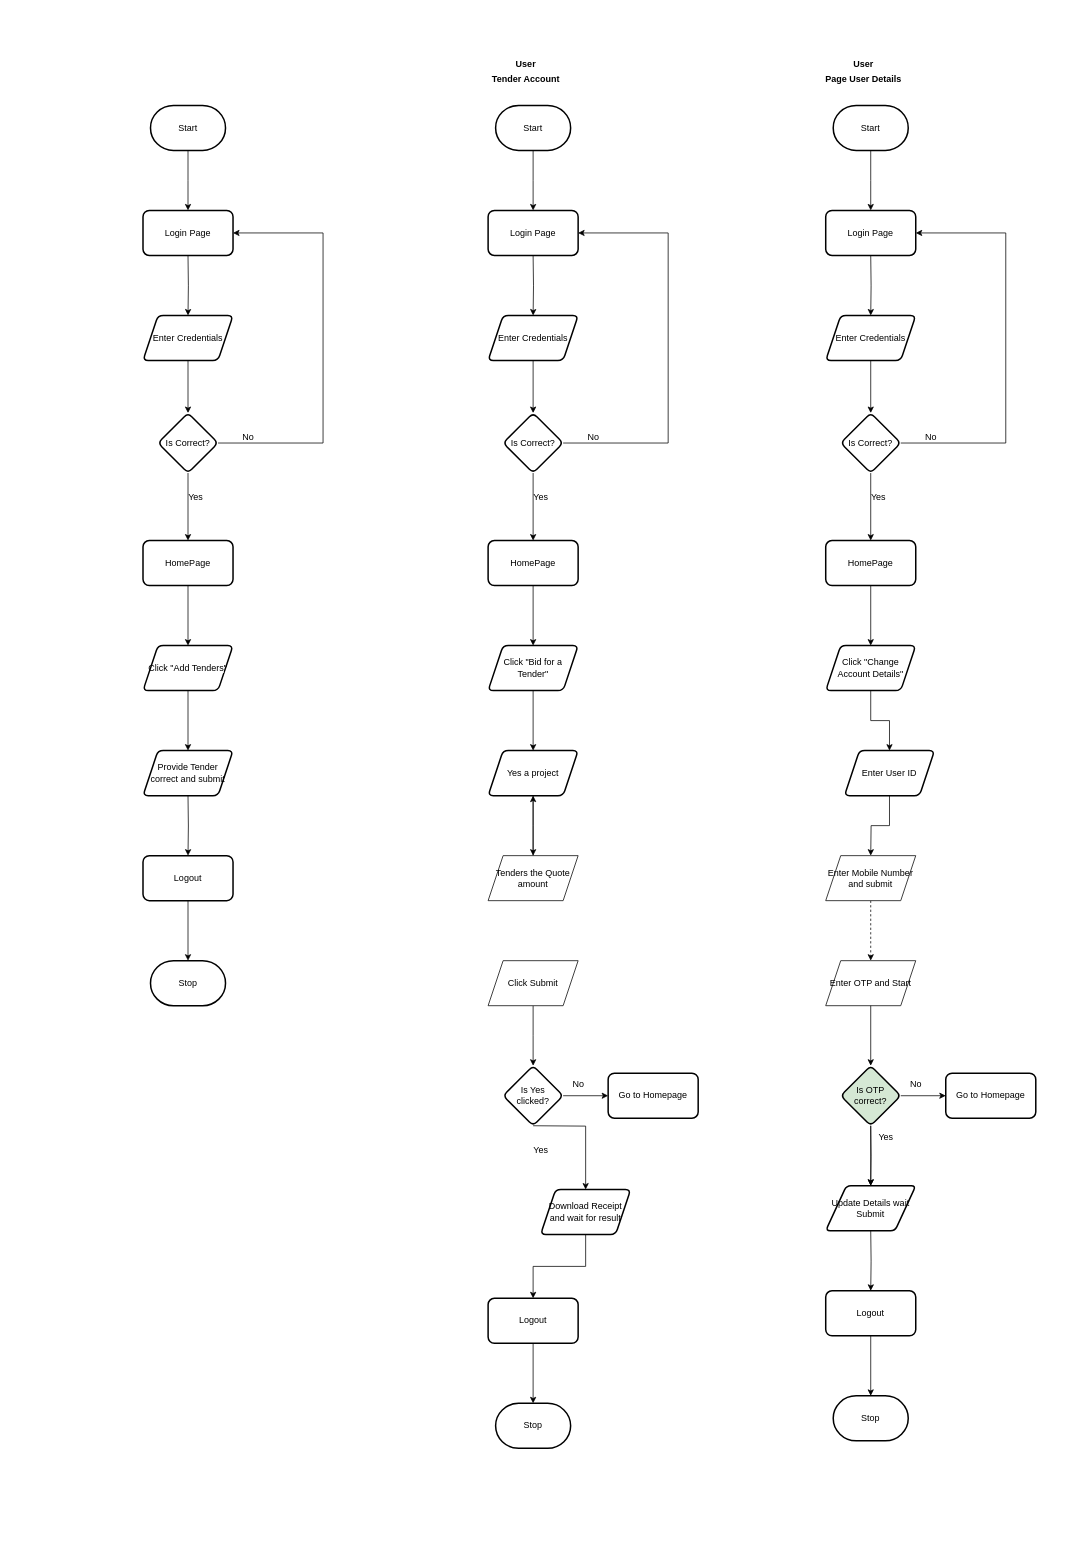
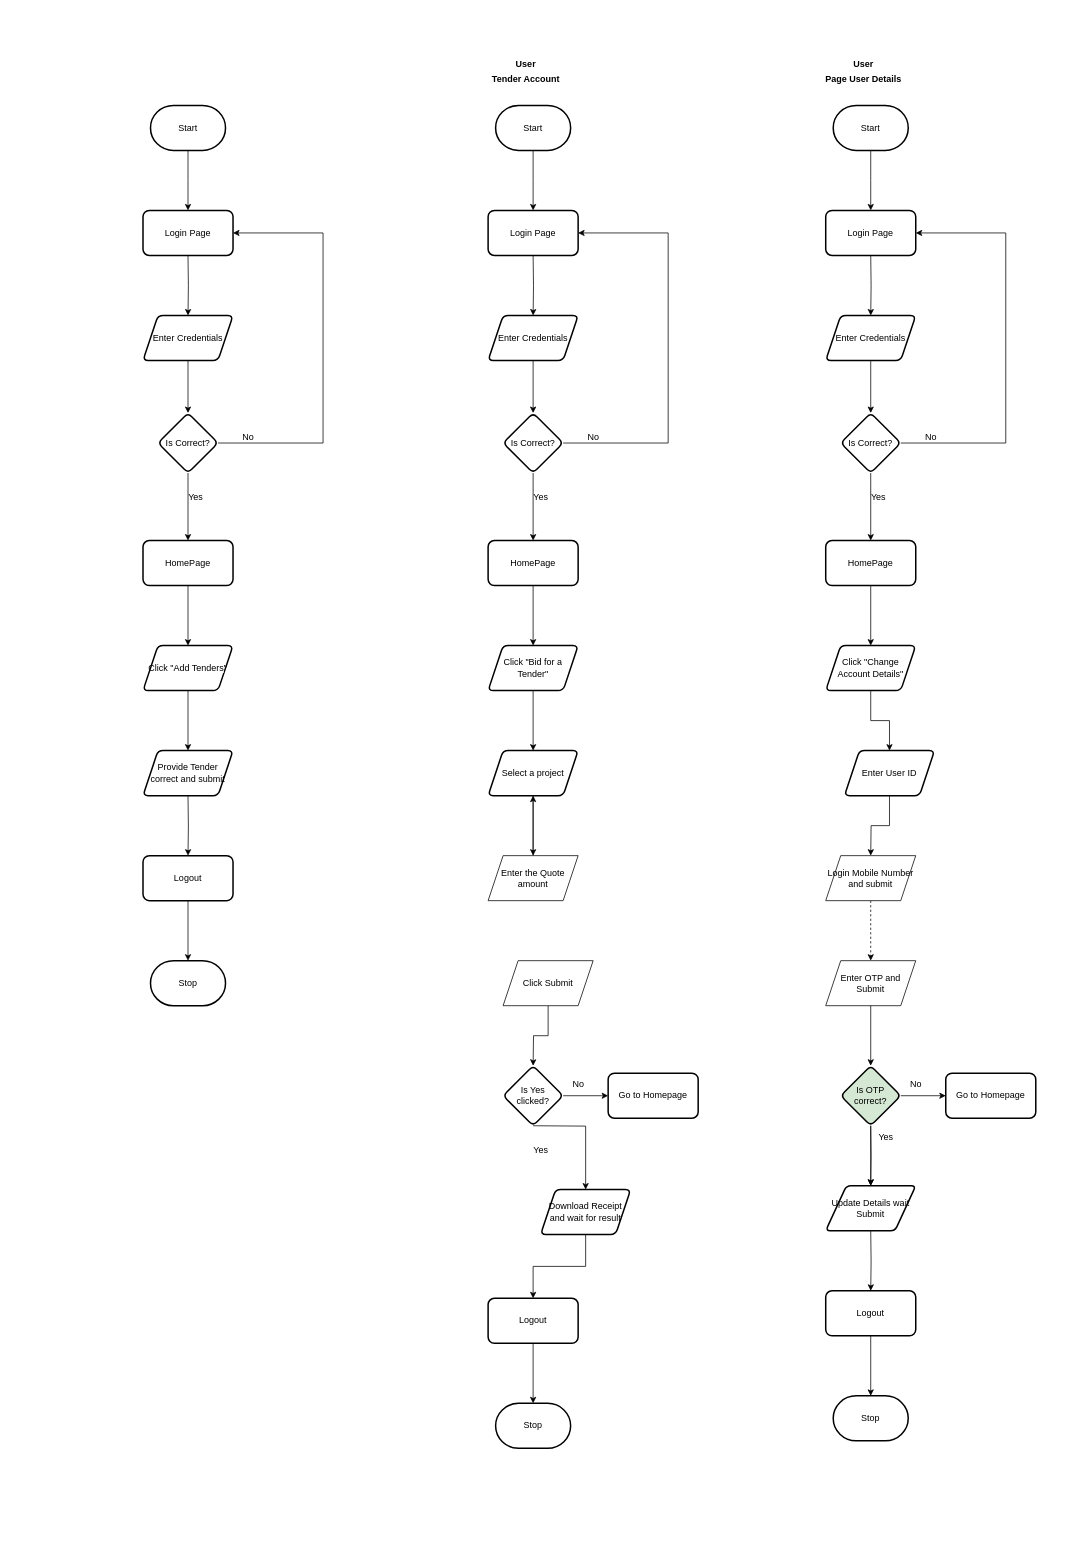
(533, 773) -> (533, 773)
(533, 878) -> (533, 878)
(870, 878) -> (870, 878)
(533, 983) -> (548, 983)
(870, 983) -> (870, 983)
